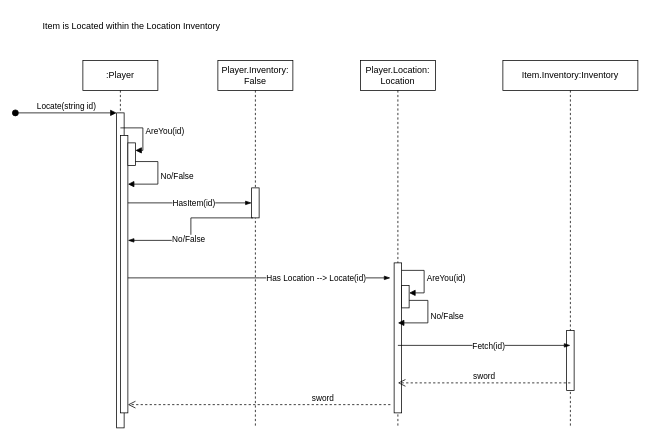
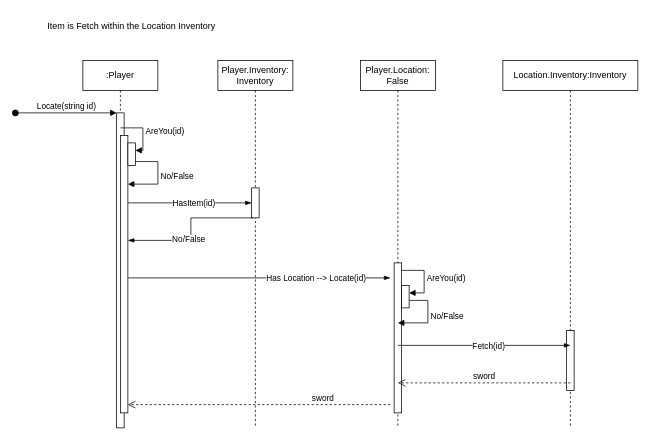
(132, 27) -> (132, 27)
(255, 75) -> (255, 75)
(398, 75) -> (398, 75)
(570, 75) -> (570, 75)
